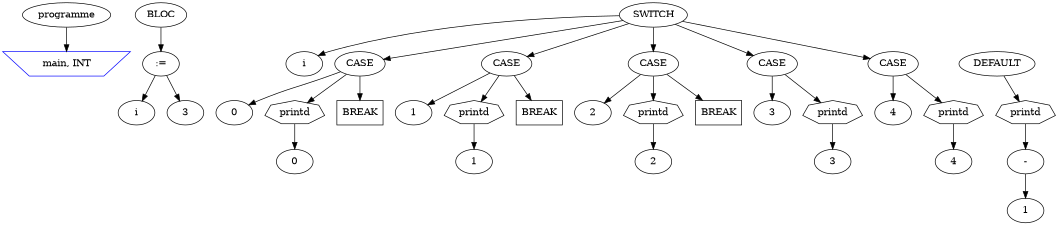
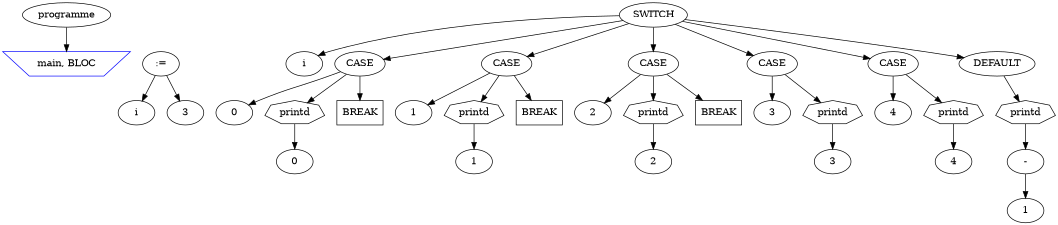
(161, 15) -> none
none -> (821, 37)
(67, 64) -> (67, 64)
